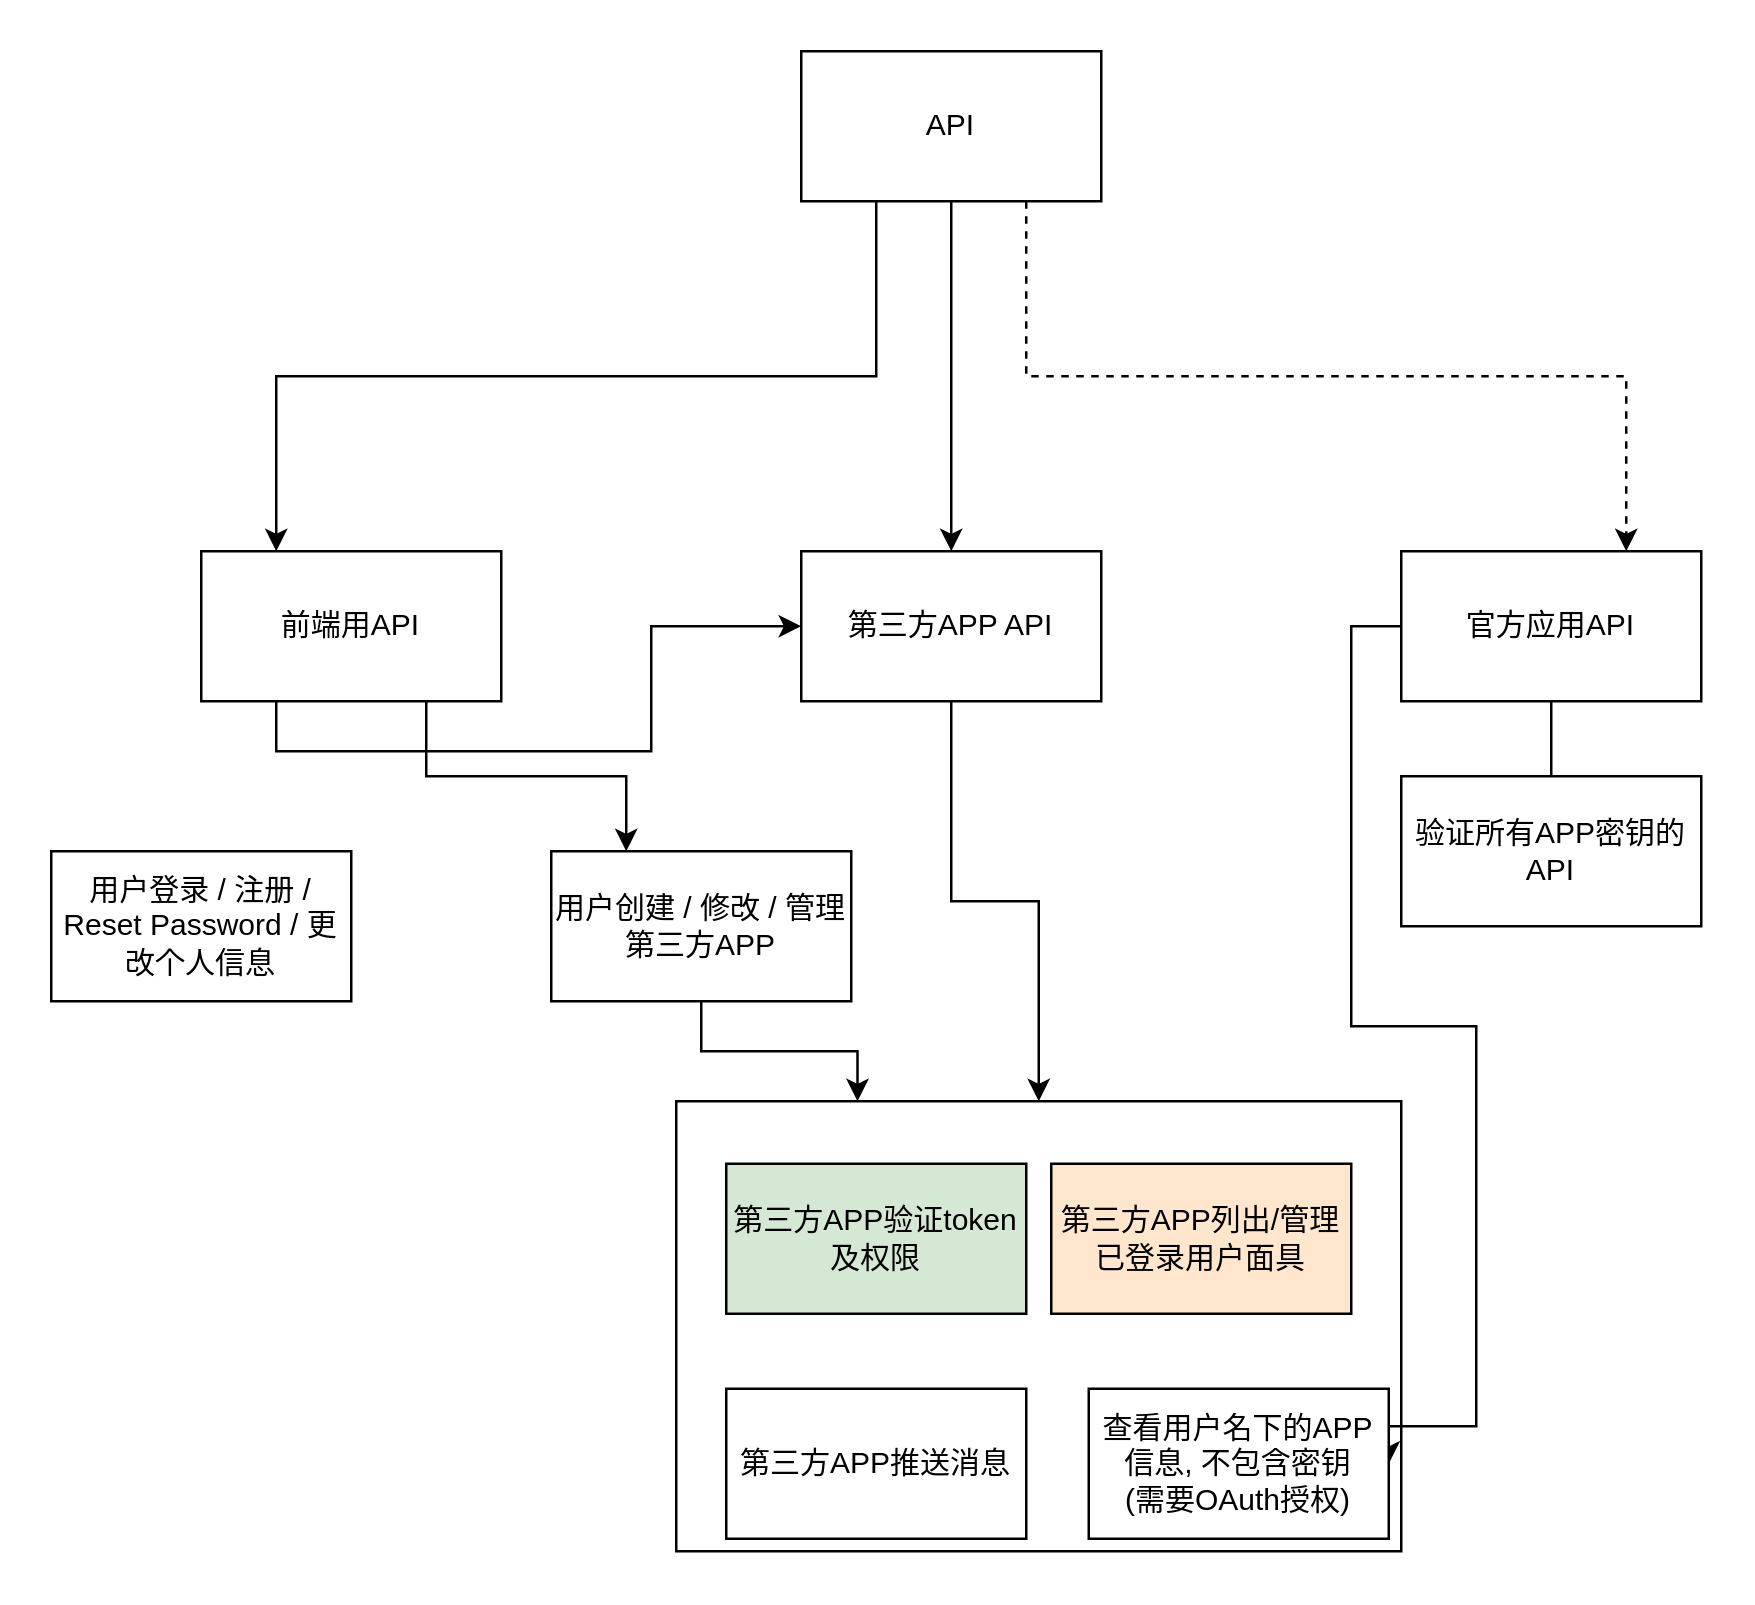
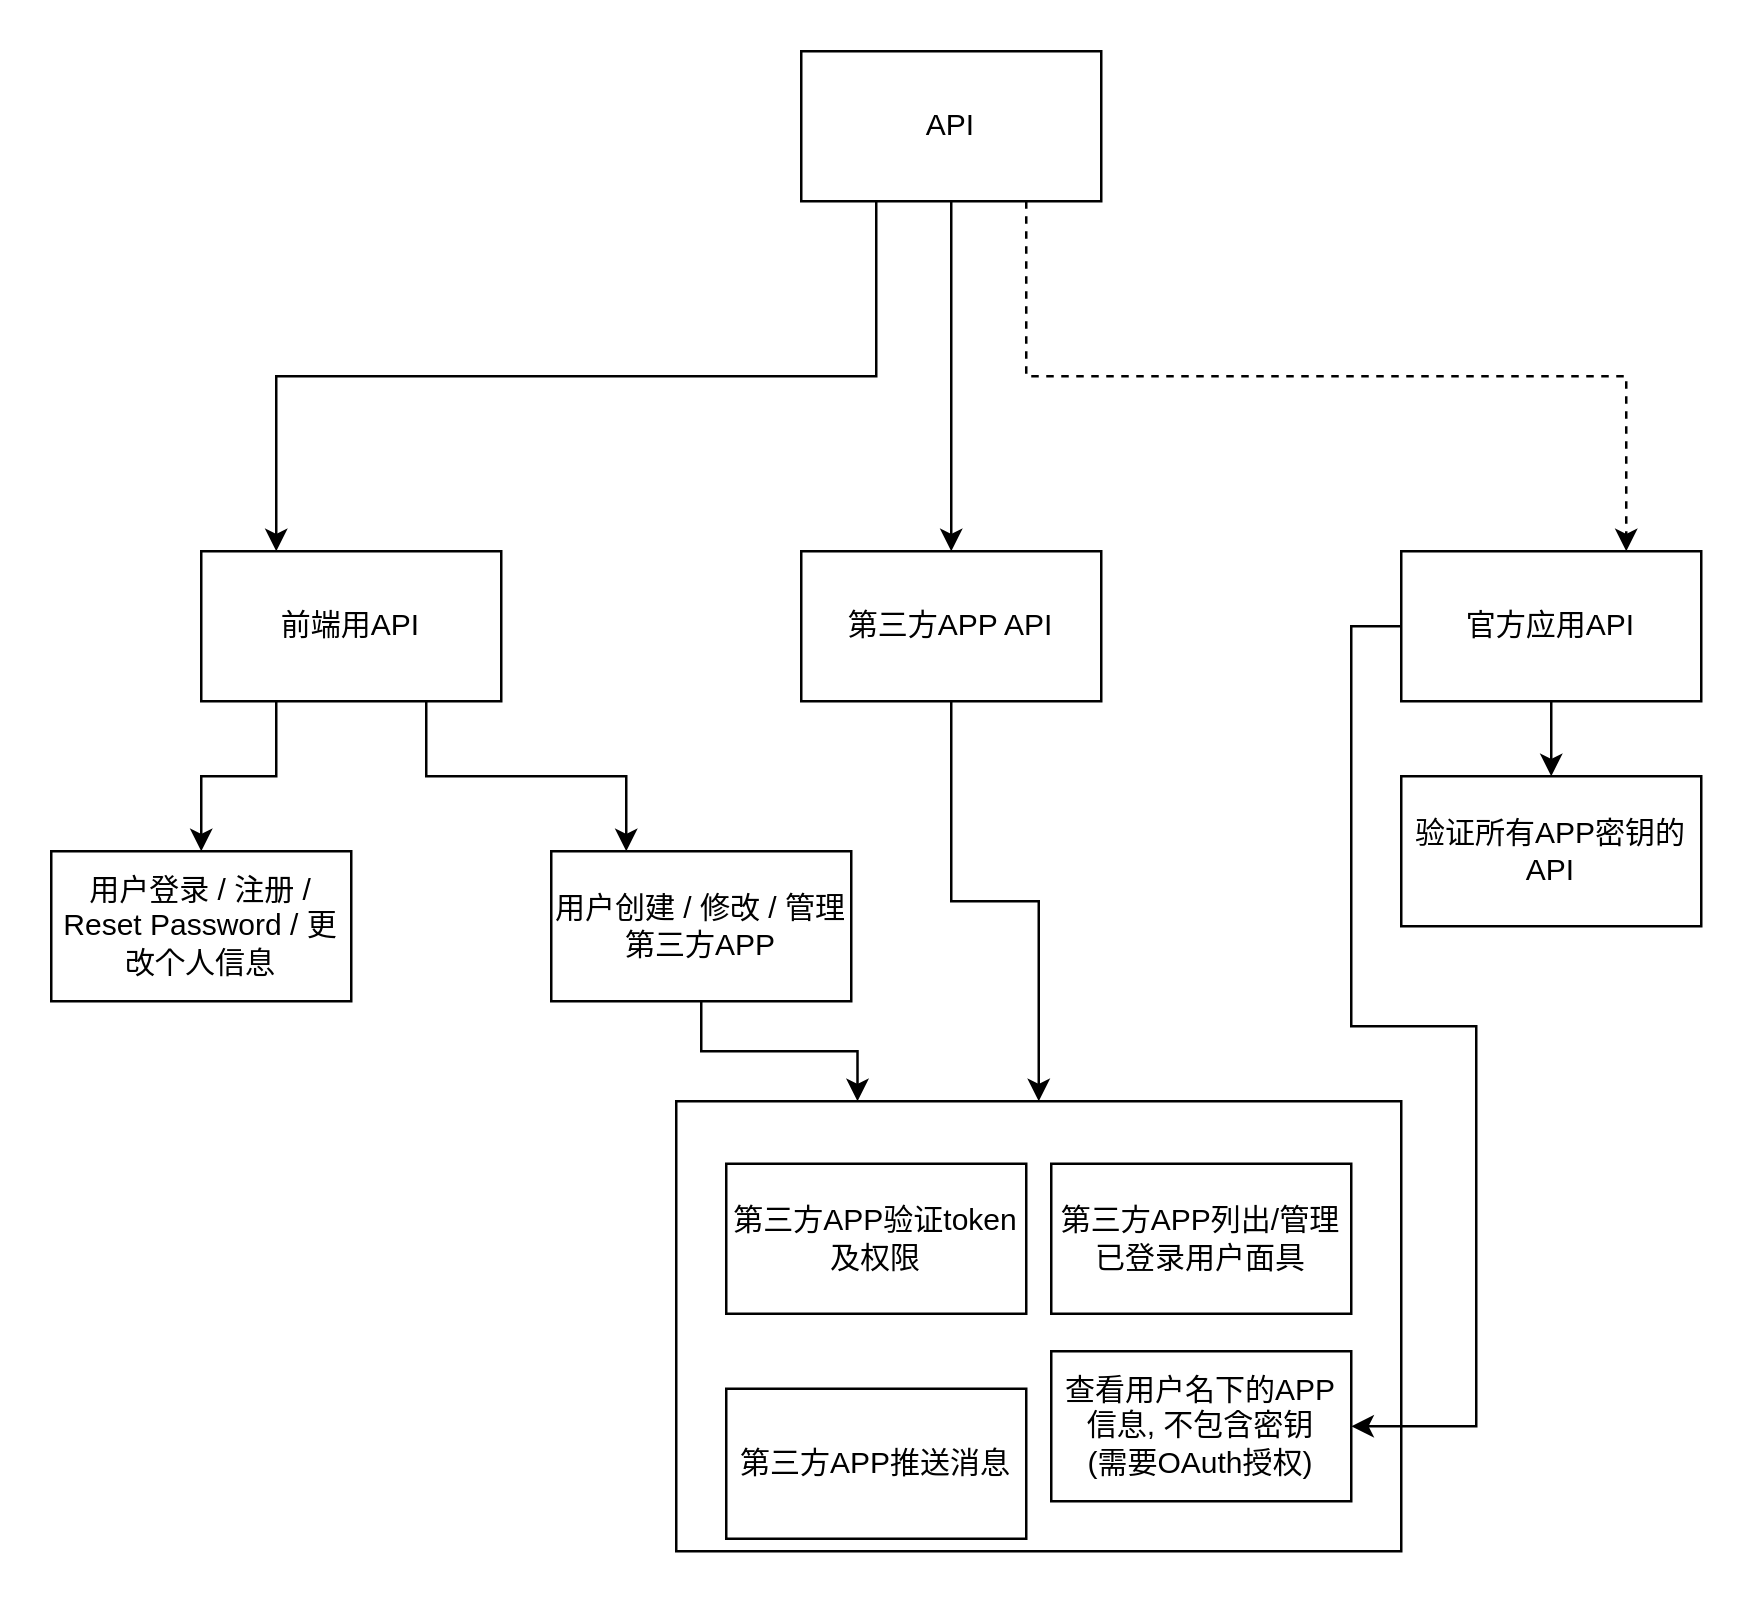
(651, 732) -> (223, 776)
(1551, 765) -> (1551, 758)
(876, 1239) -> (876, 1239)
(1201, 1239) -> (1201, 1239)
(1239, 1464) -> (1201, 1426)
